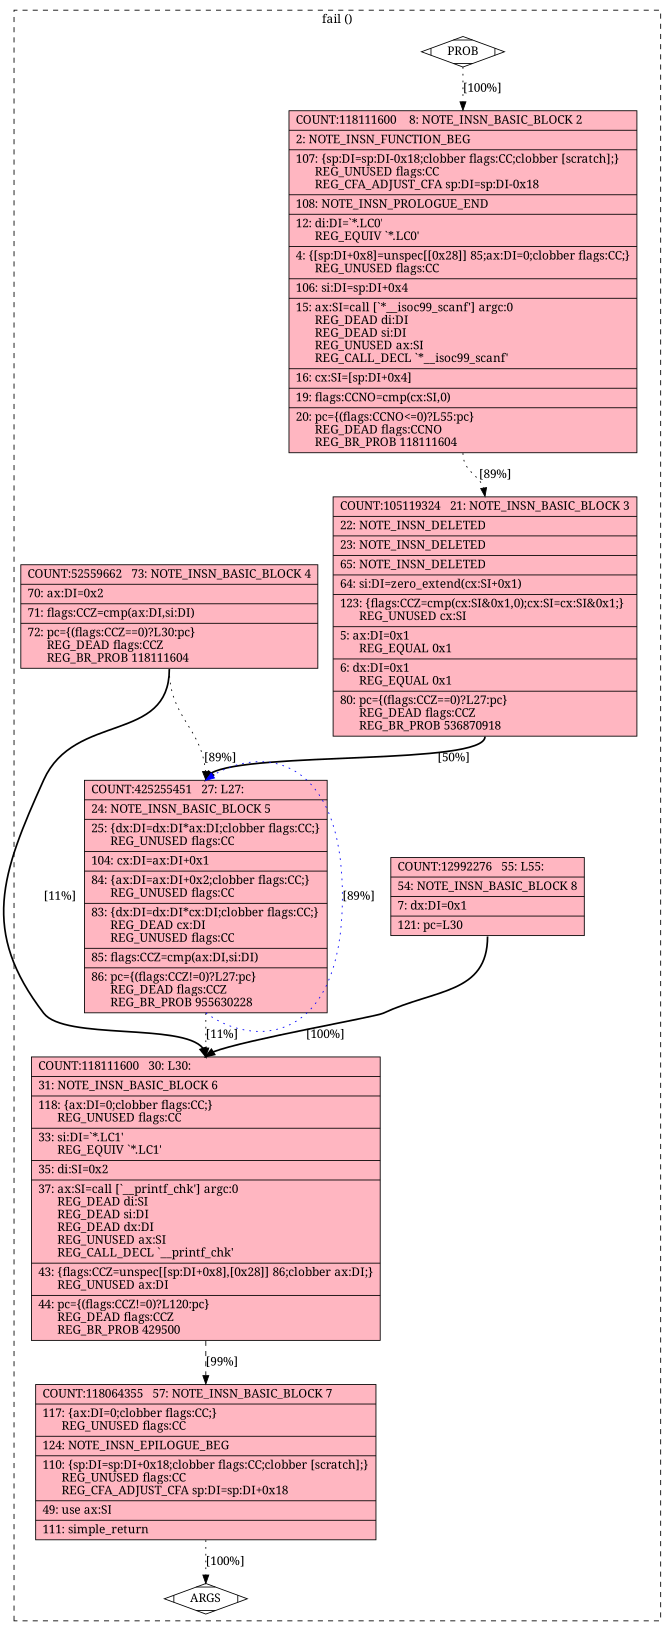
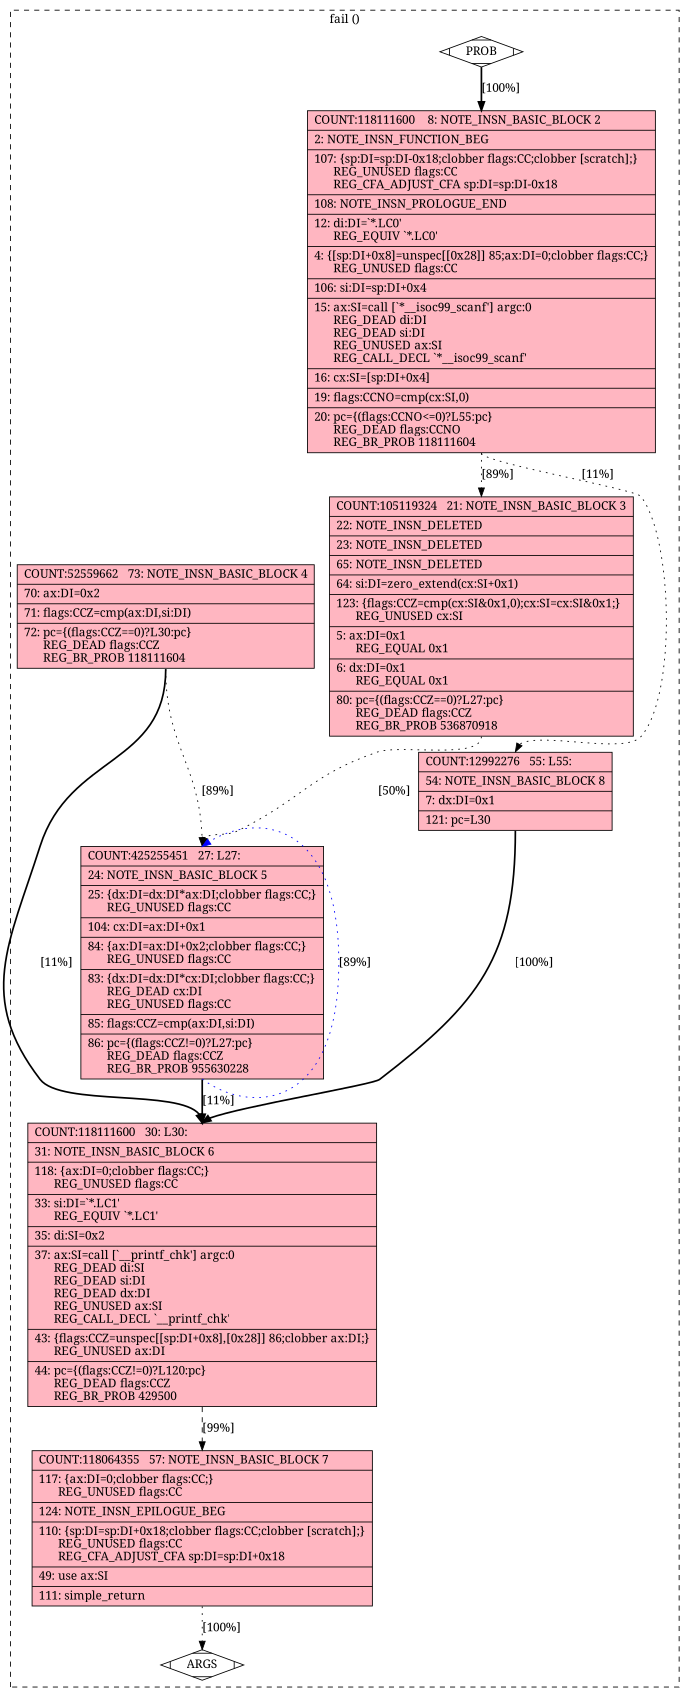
(463, 84) -> (481, 84)
none -> (665, 596)
(350, 758) -> (338, 769)
(206, 1030) -> (202, 1097)
